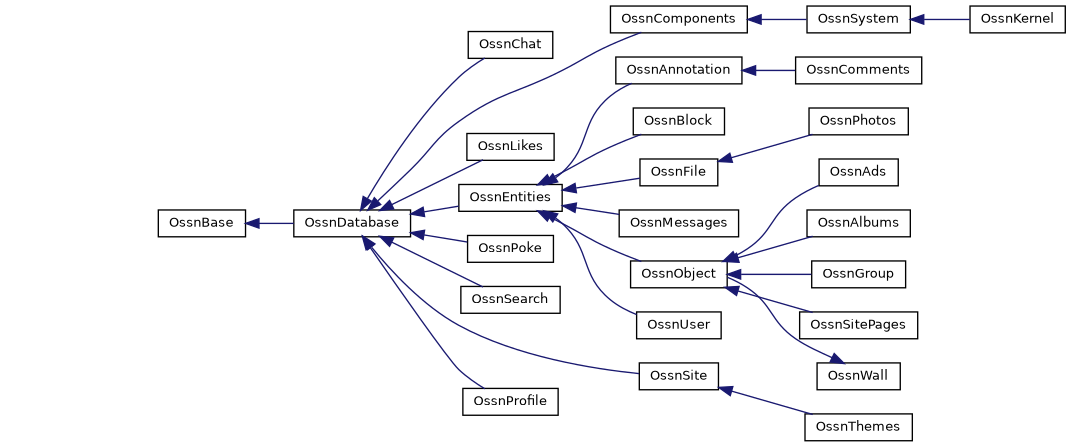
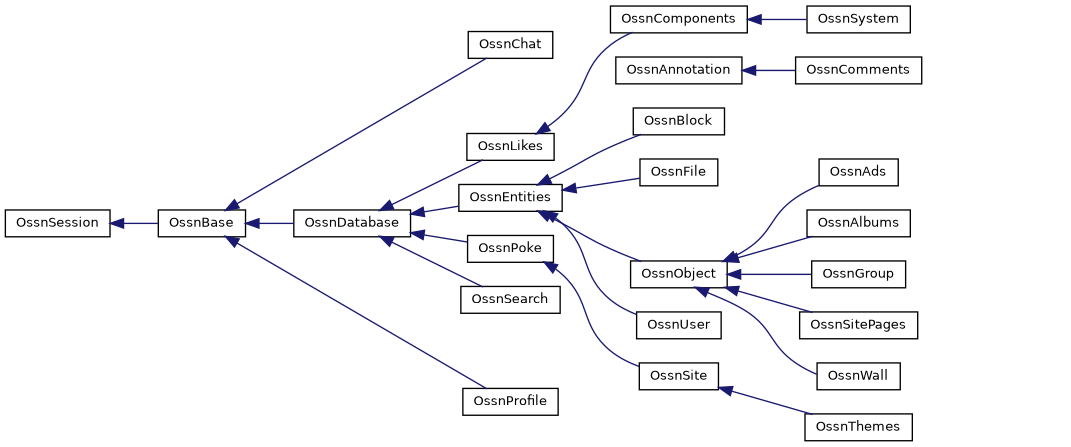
(1018, 19) -> none
(497, 98) -> (587, 76)
(859, 121) -> none
(419, 122) -> (362, 131)
(589, 126) -> none
none -> (58, 223)
(679, 223) -> none
(777, 321) -> (766, 329)
(423, 322) -> (362, 316)
(491, 340) -> (590, 324)
